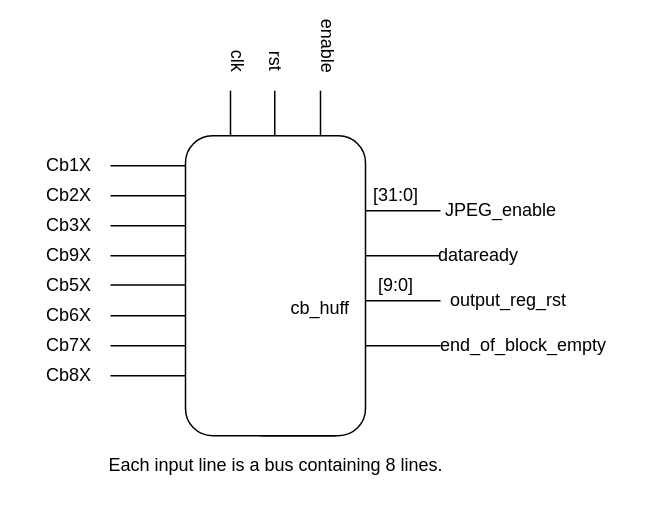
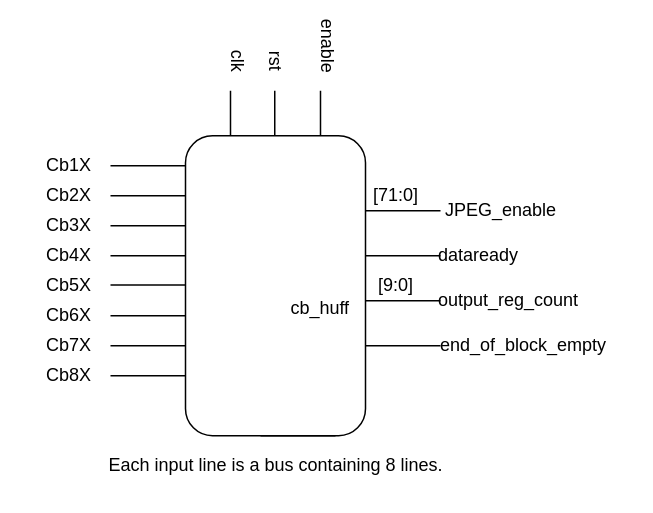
(396, 196) -> (396, 196)
(69, 256) -> (69, 256)
(509, 301) -> (509, 301)
